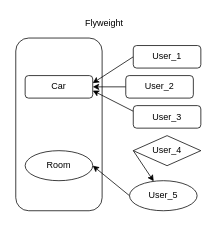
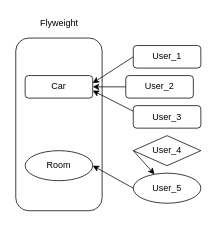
(104, 23) -> (59, 23)
(163, 195) -> (167, 188)
